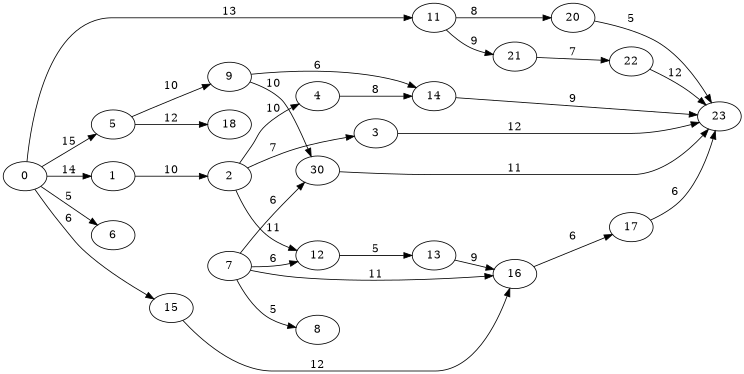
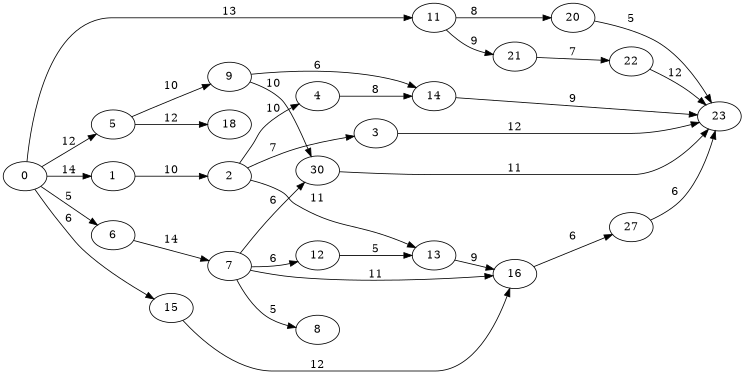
(69, 142) -> (69, 142)
(256, 225) -> (326, 219)
(631, 227) -> (631, 227)
none -> (167, 250)
